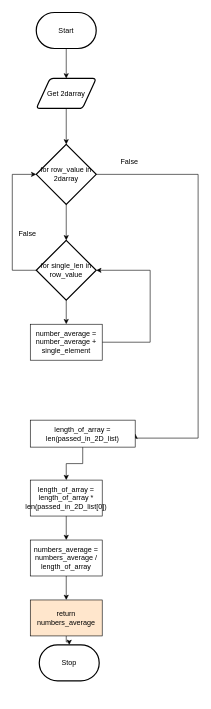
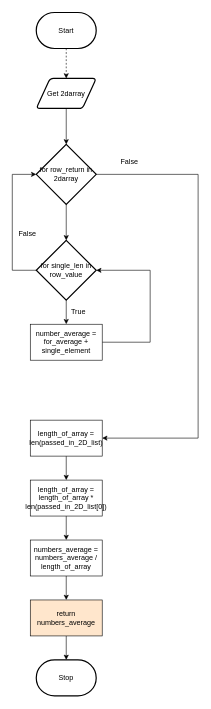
(66, 61) -> (66, 61)
(66, 174) -> (66, 174)
none -> (78, 312)
(66, 342) -> (66, 342)
(83, 434) -> (66, 438)
(69, 663) -> (66, 678)
